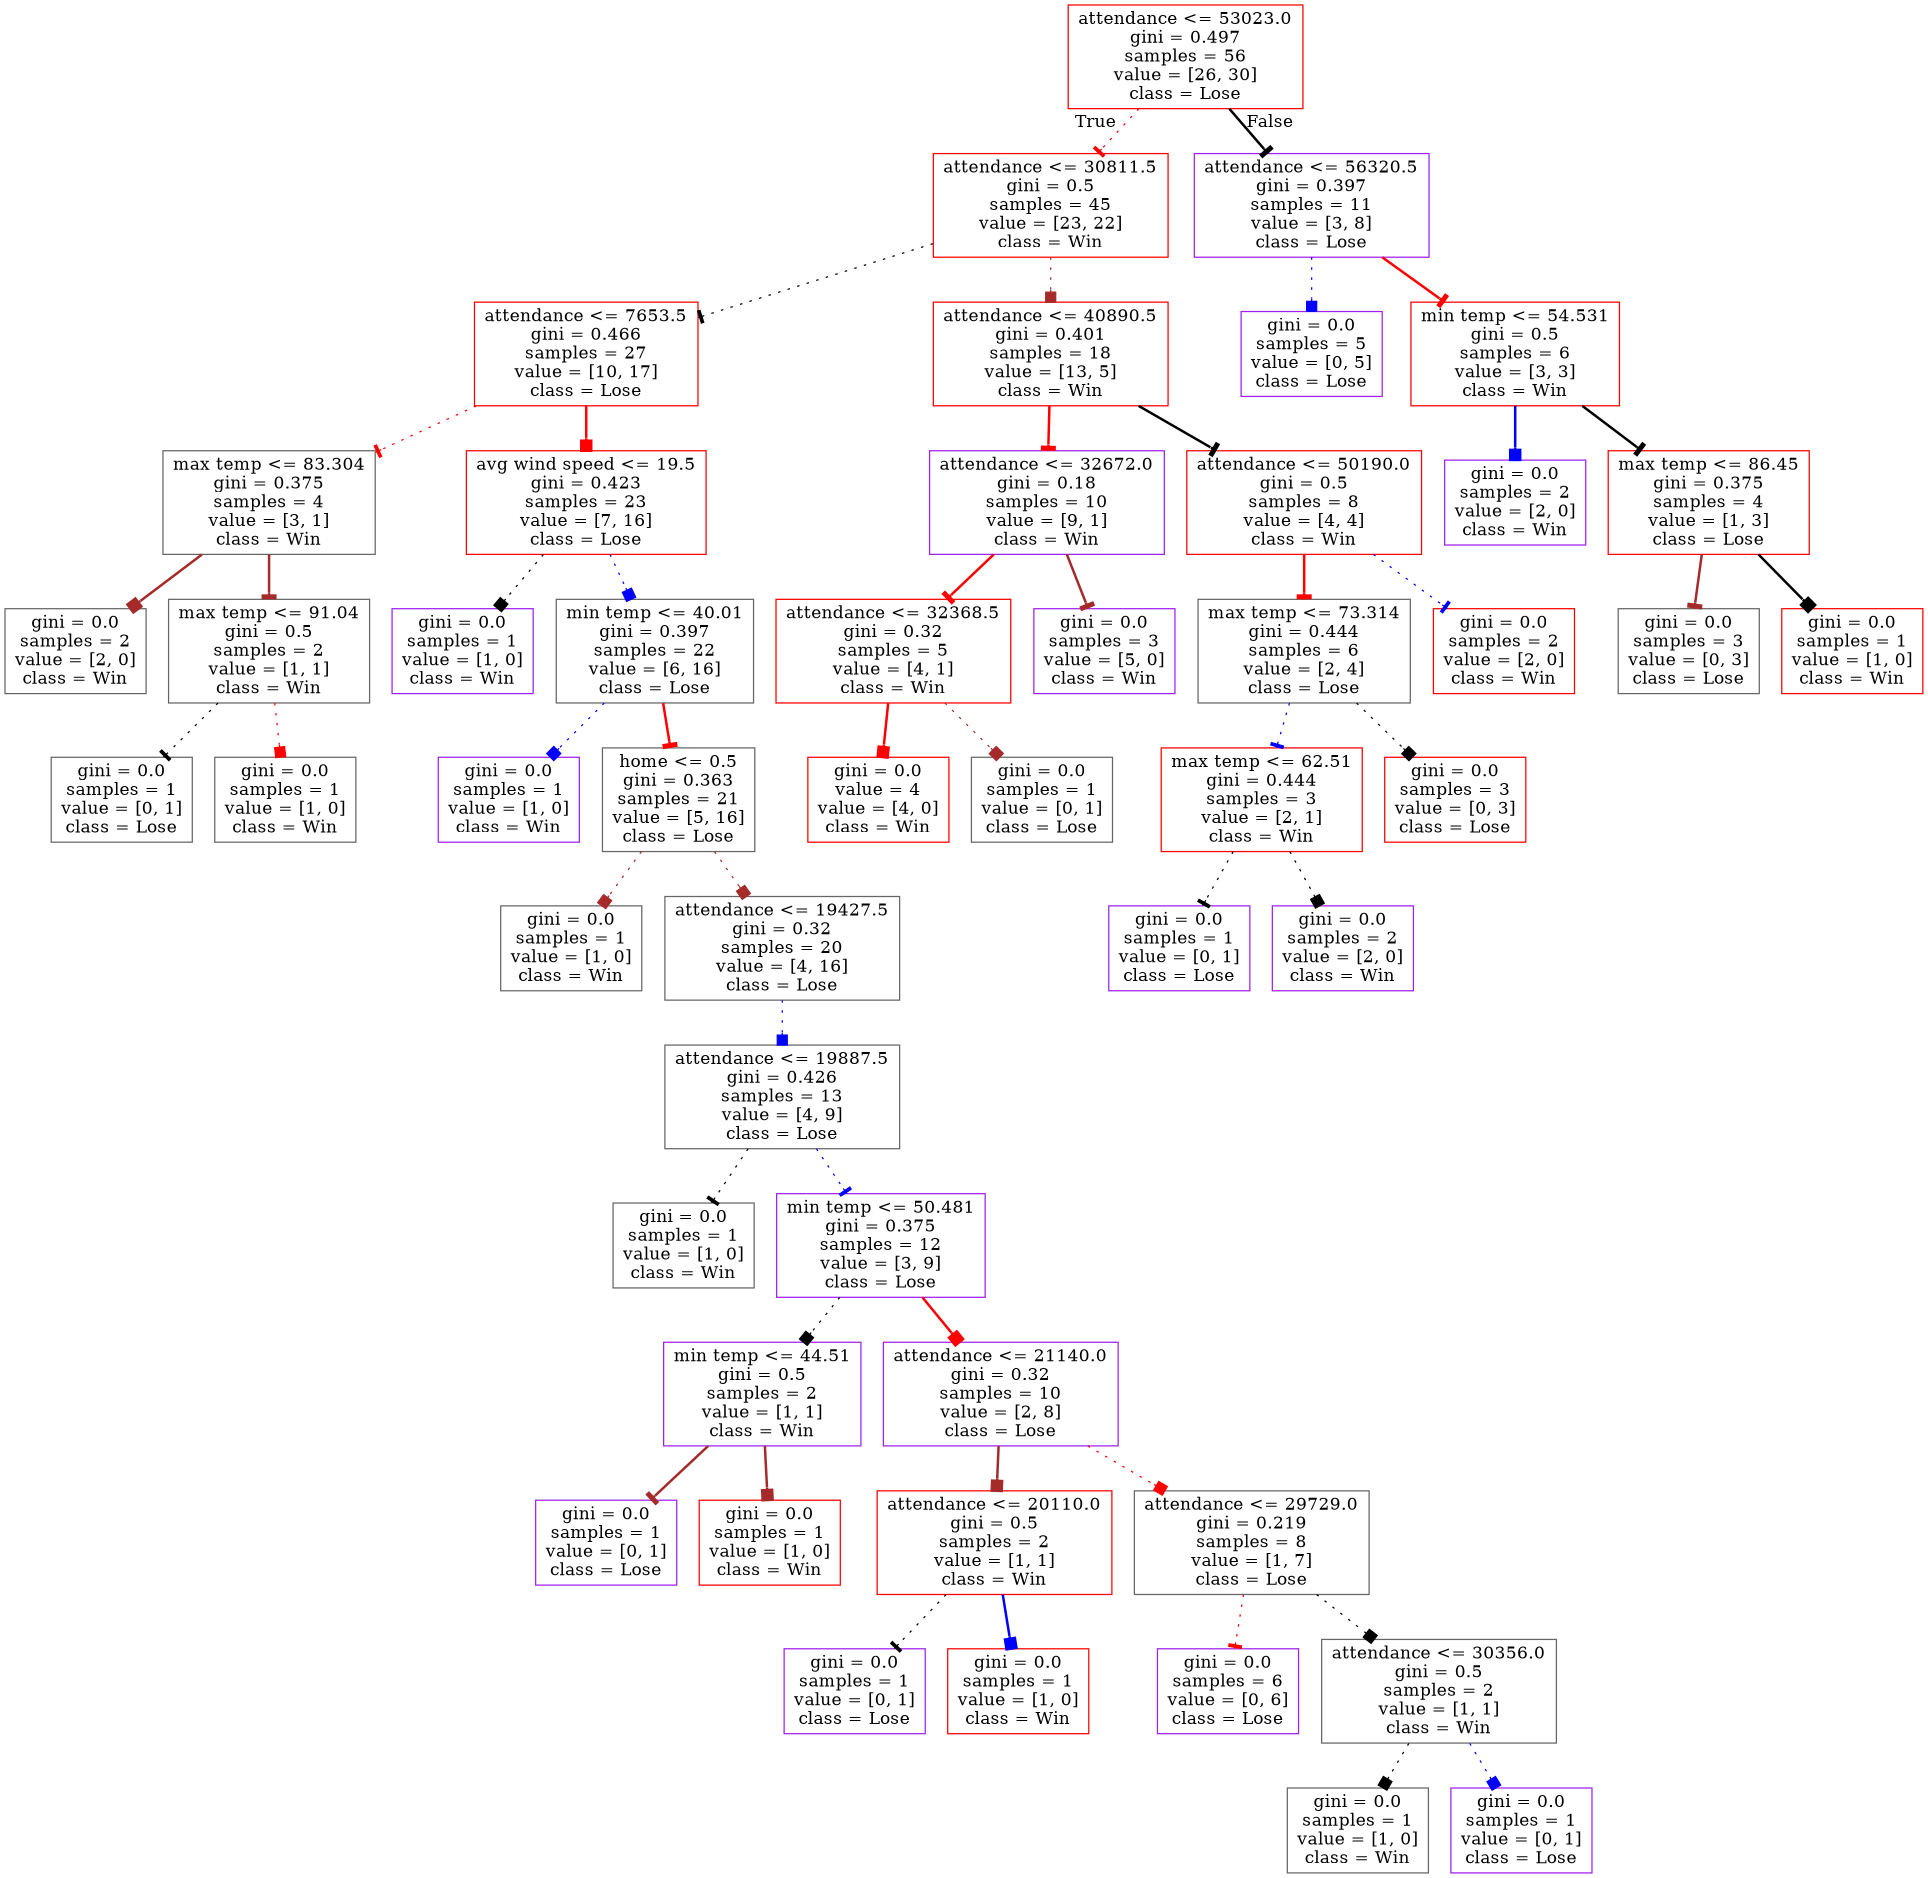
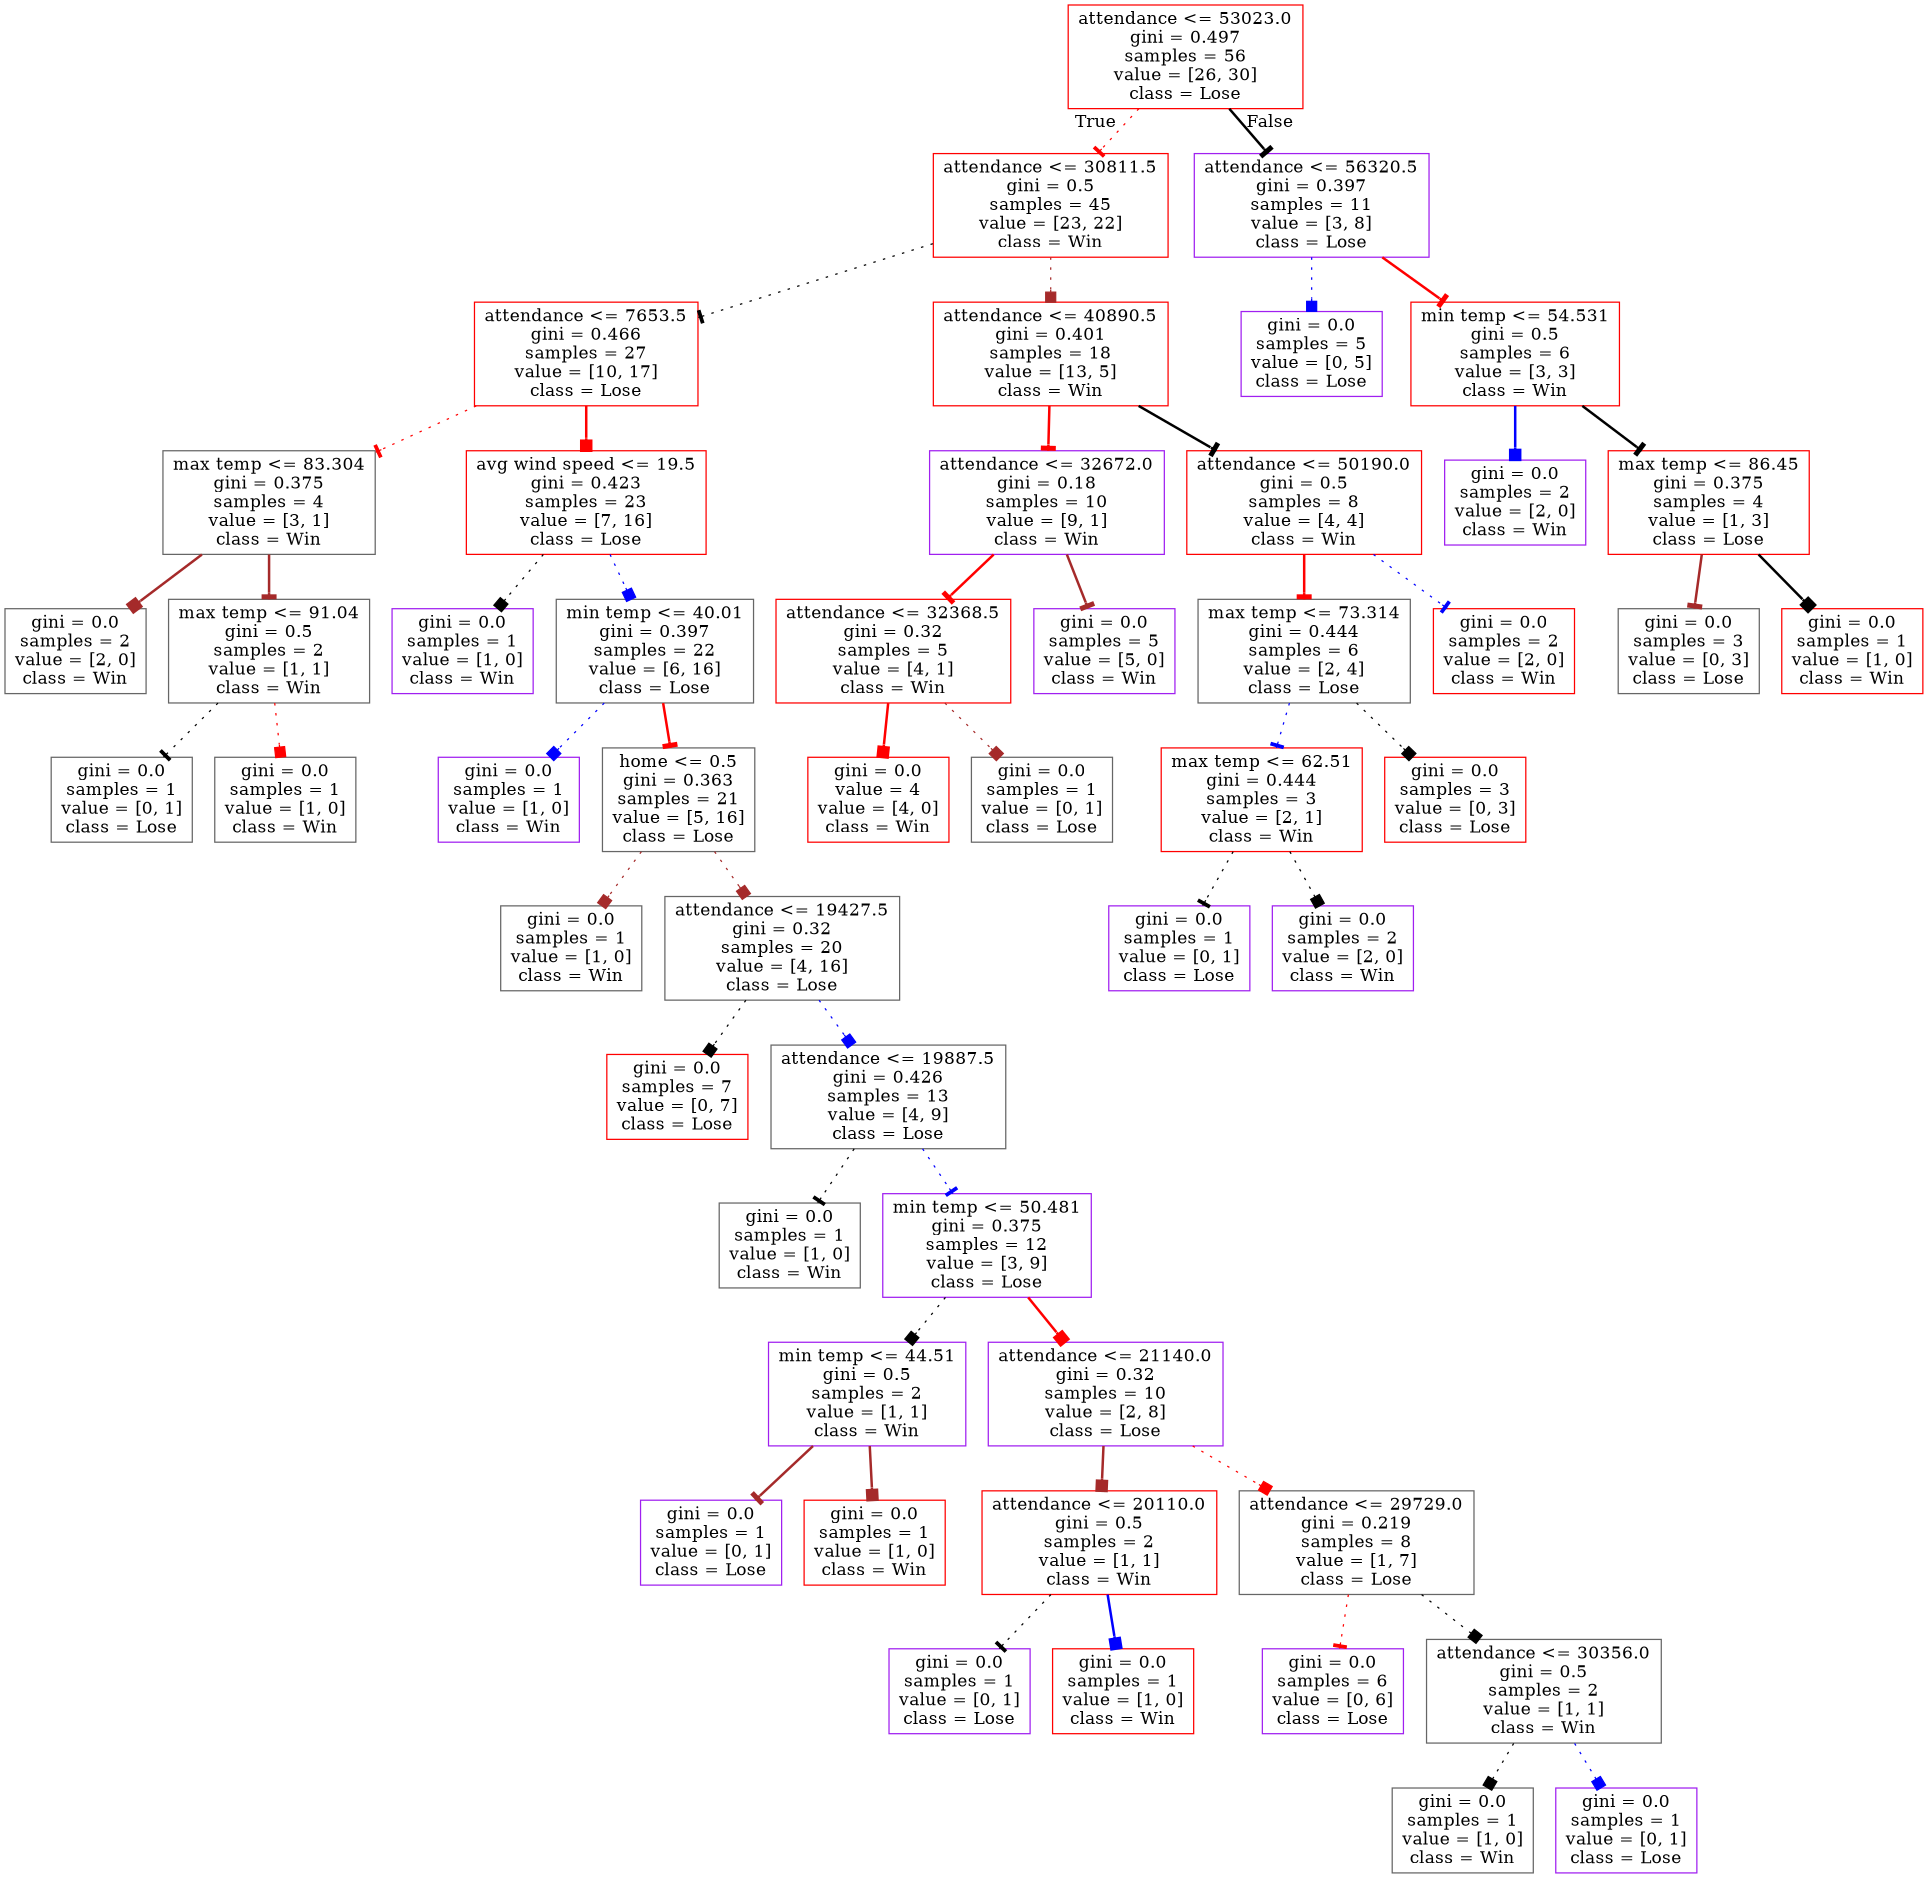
(1104, 651) -> (1104, 651)
none -> (677, 1097)
